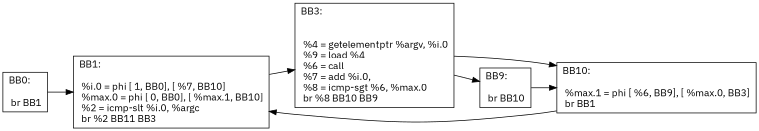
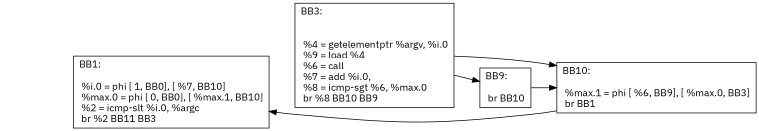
(279, 73) -> none
(25, 92) -> none
